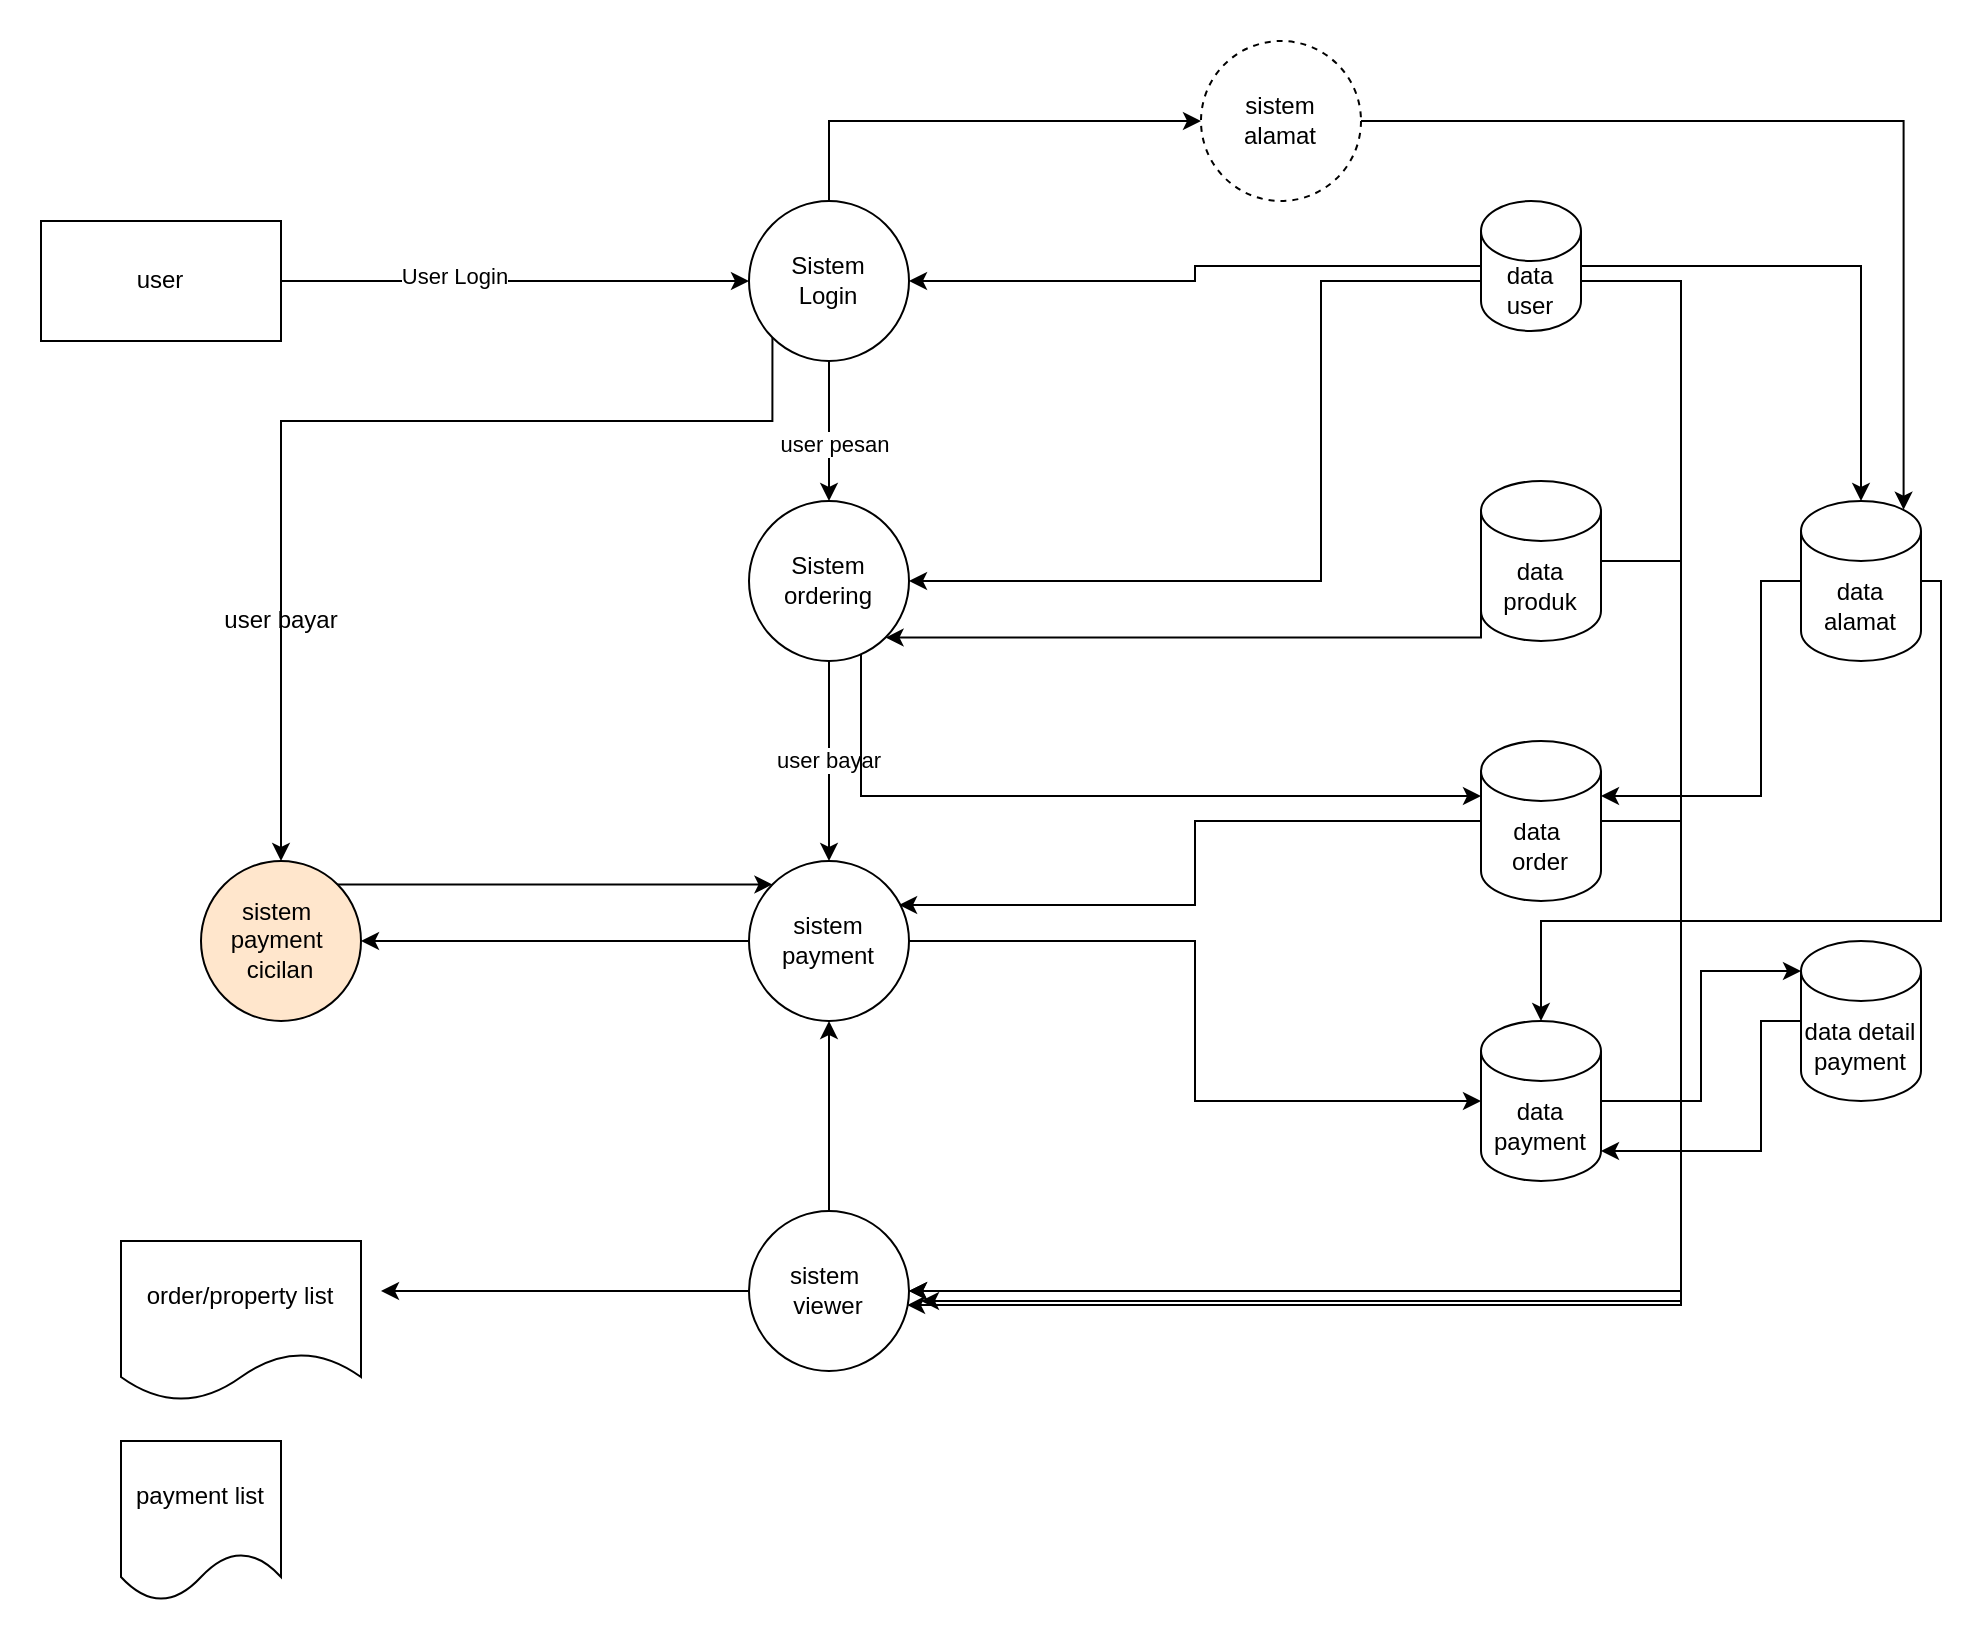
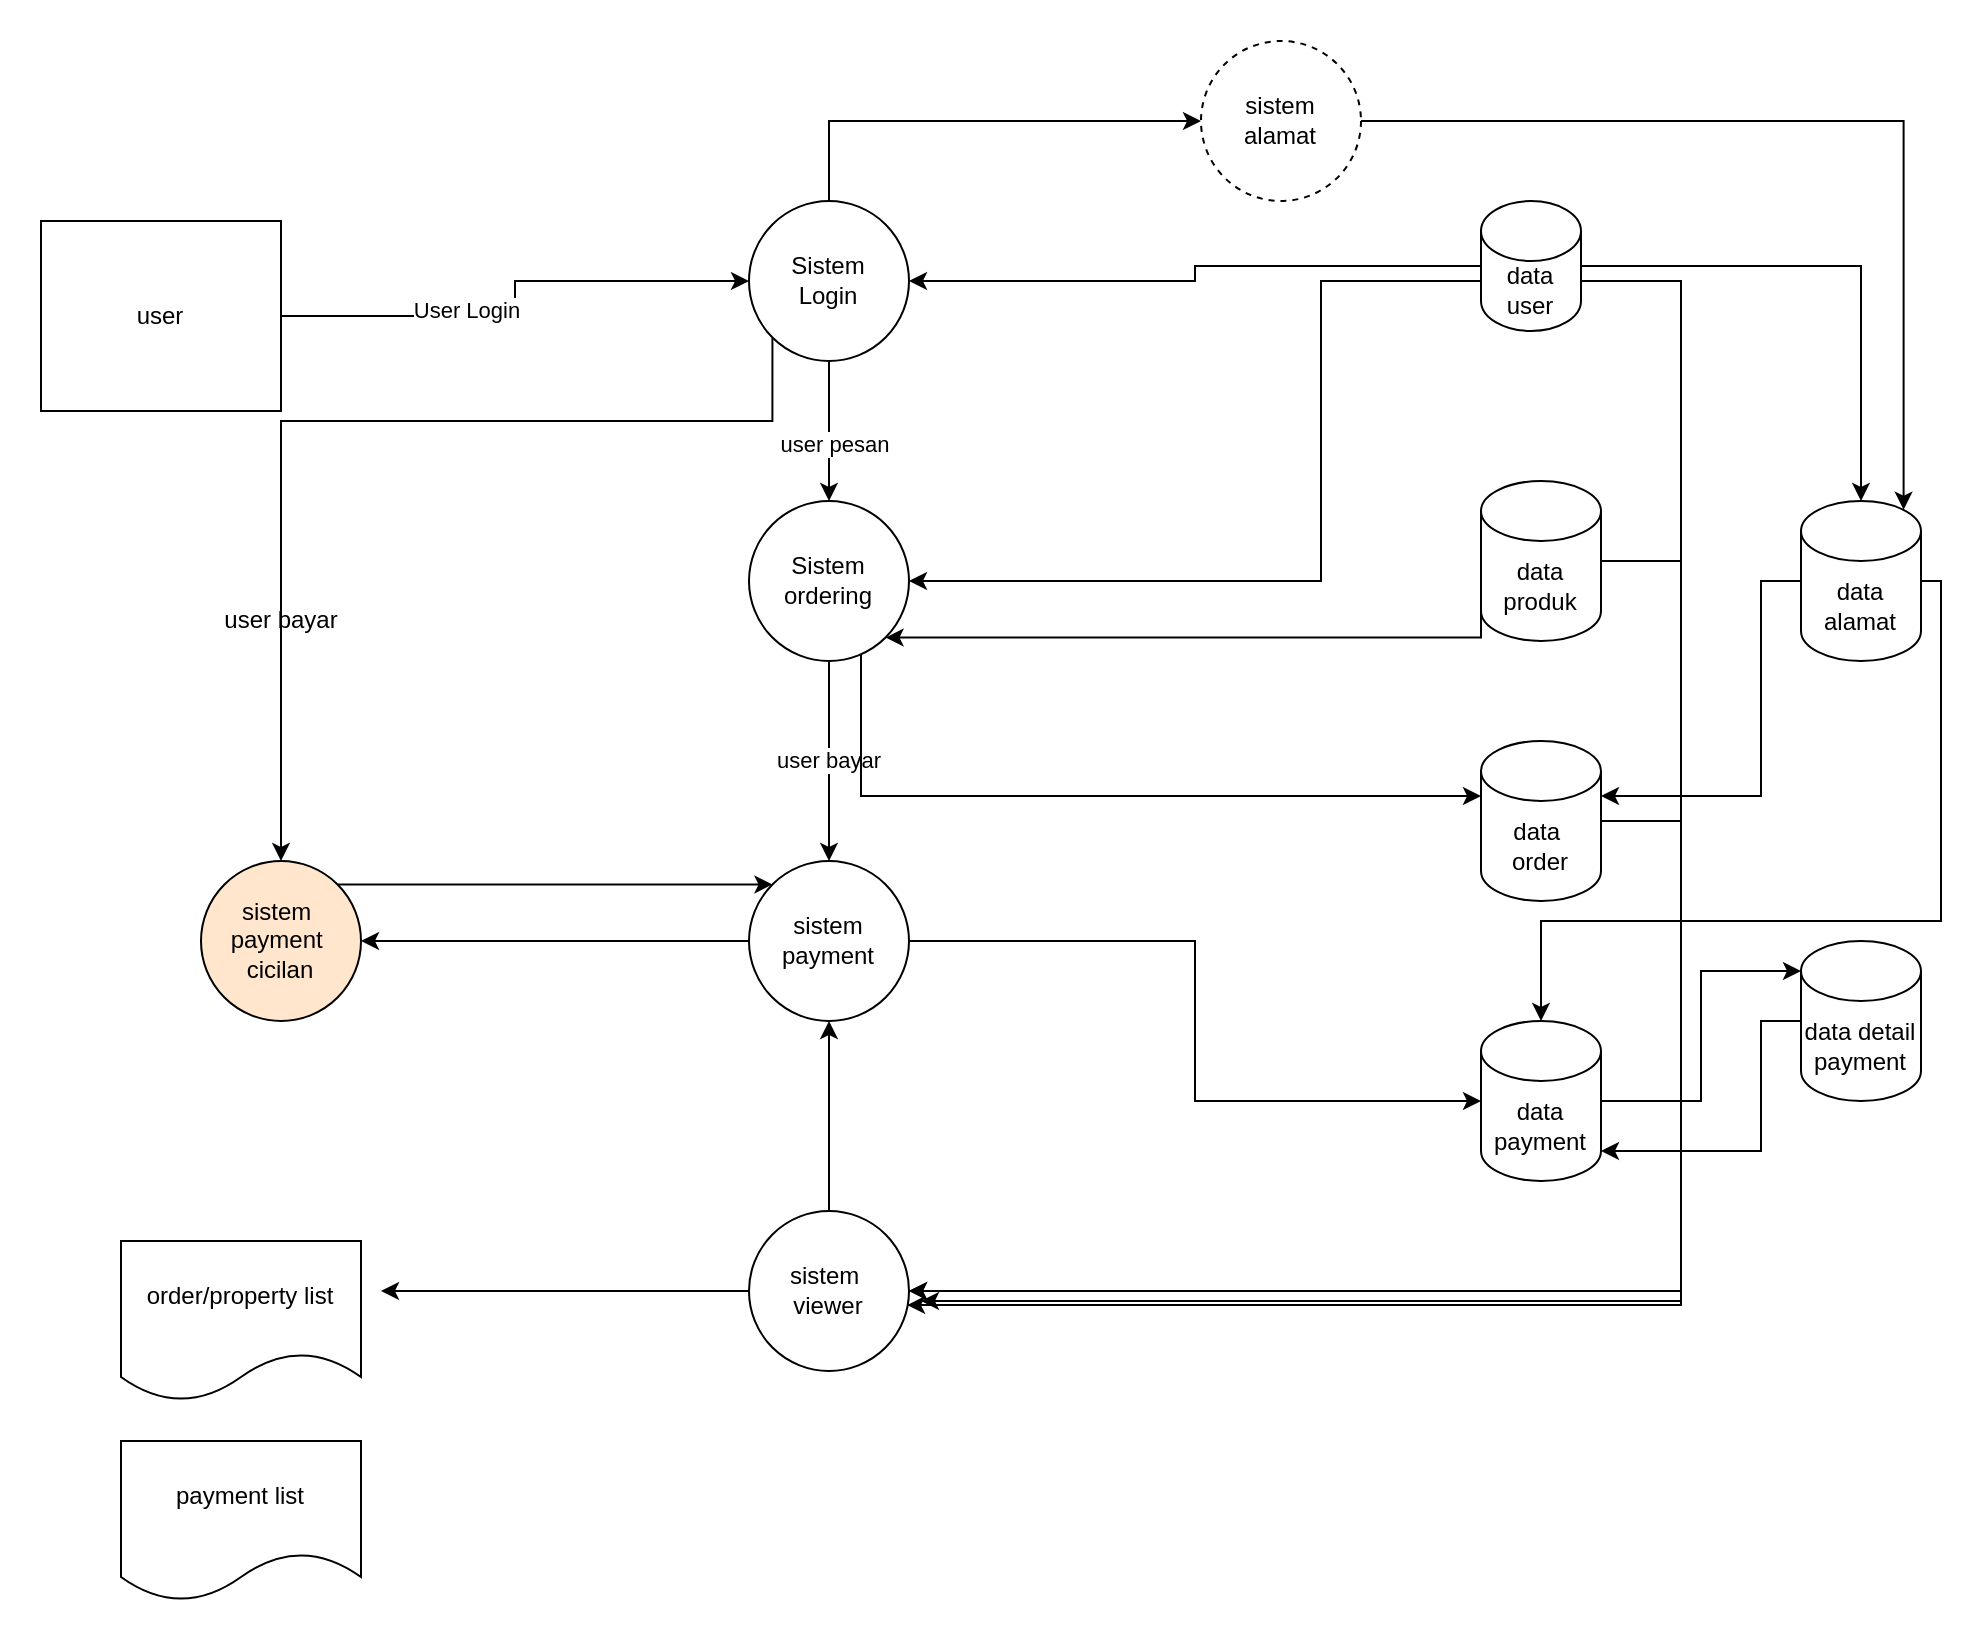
(161, 281) -> (161, 316)
(1195, 861) -> none
(201, 1521) -> (241, 1521)
